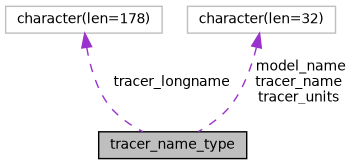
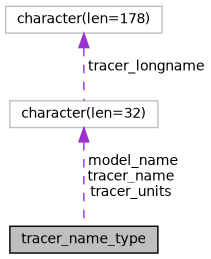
(104, 97) -> (84, 74)
